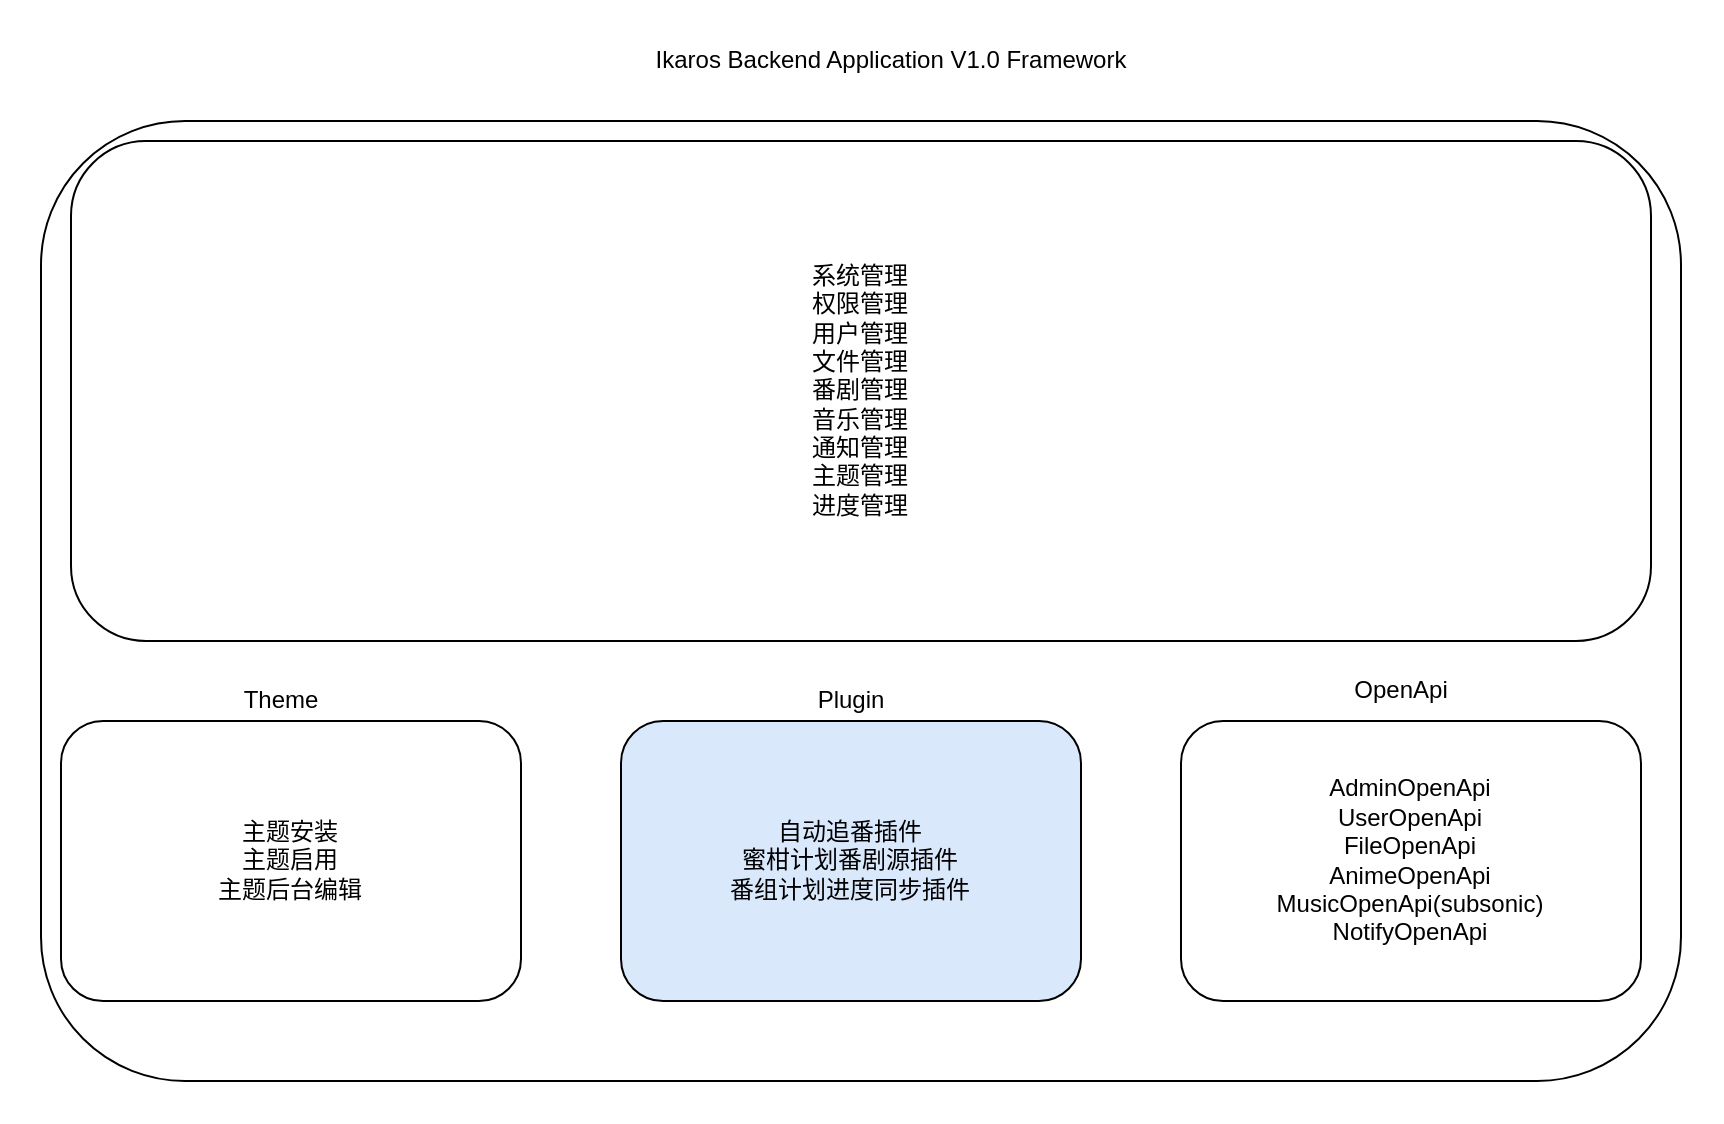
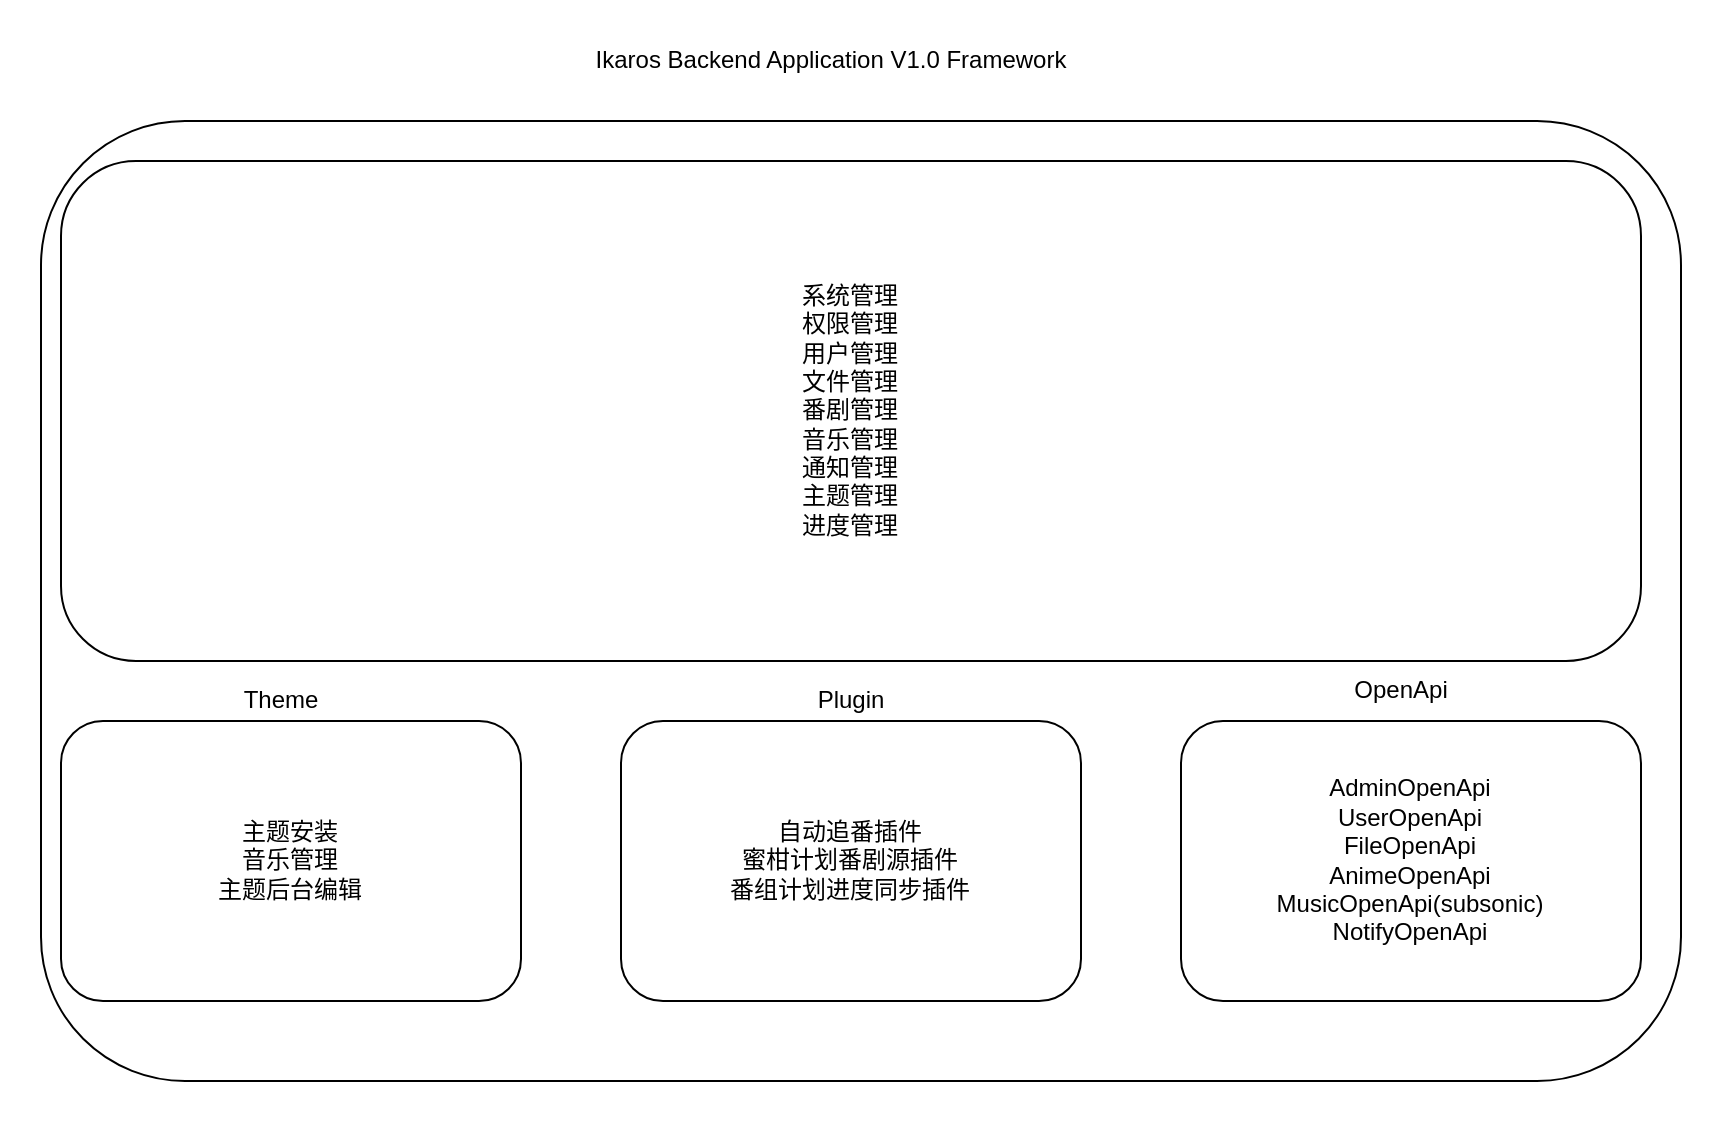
(891, 61) -> (831, 61)
(861, 391) -> (851, 411)
(291, 861) -> (291, 861)
(851, 861) -> (851, 861)
